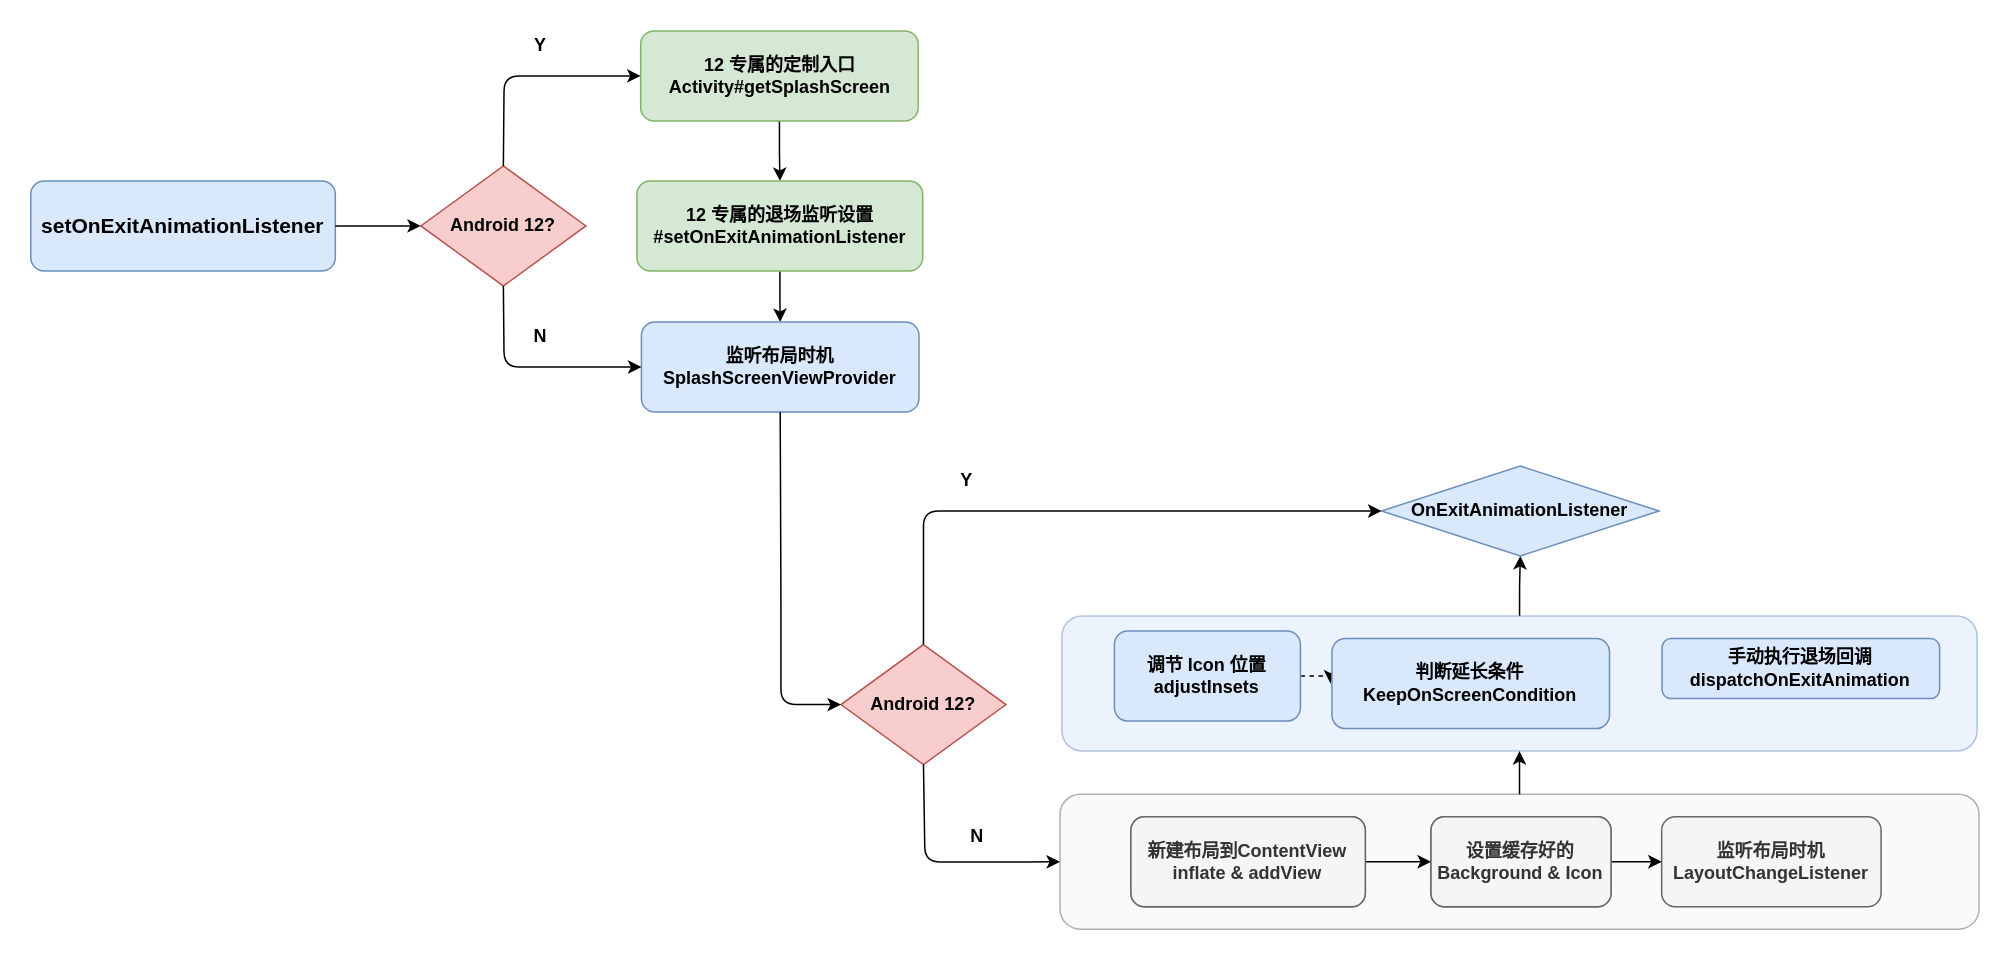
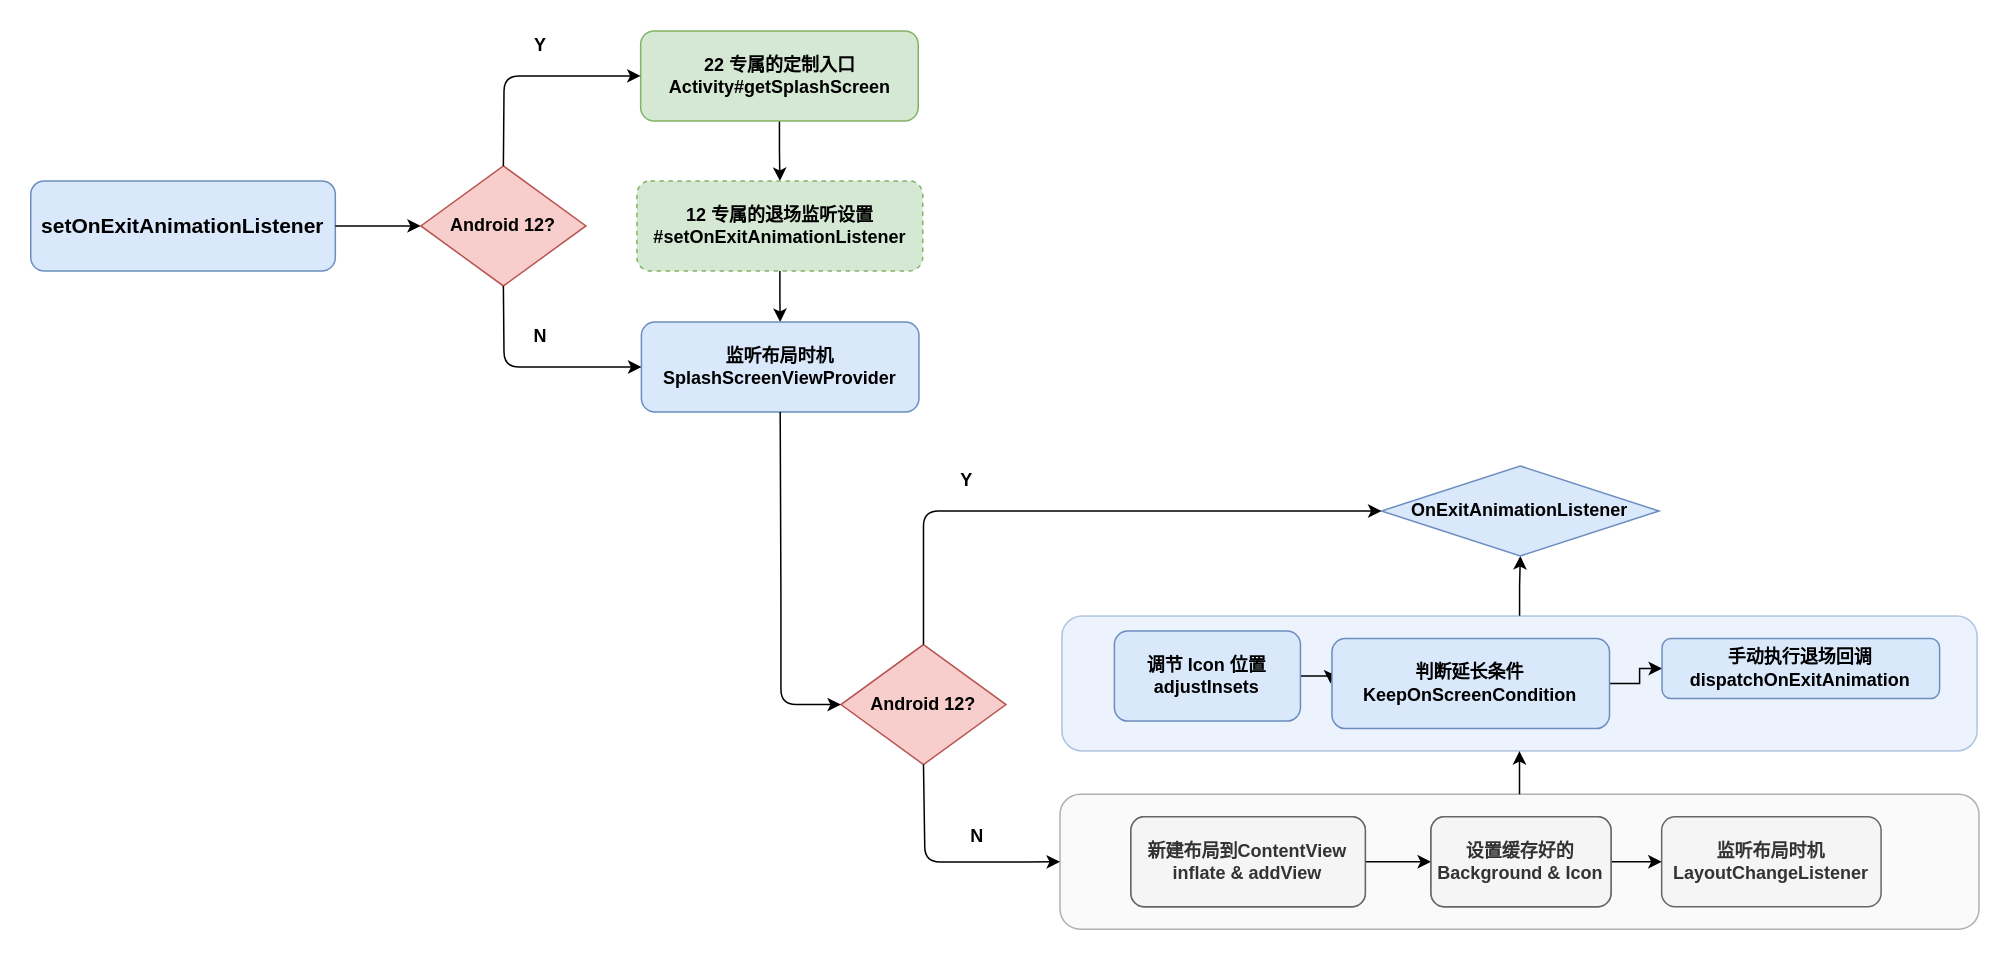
(780, 76) -> (780, 76)
(780, 226) -> (780, 226)
(1315, 676) -> (1315, 676)
none -> (1637, 683)
